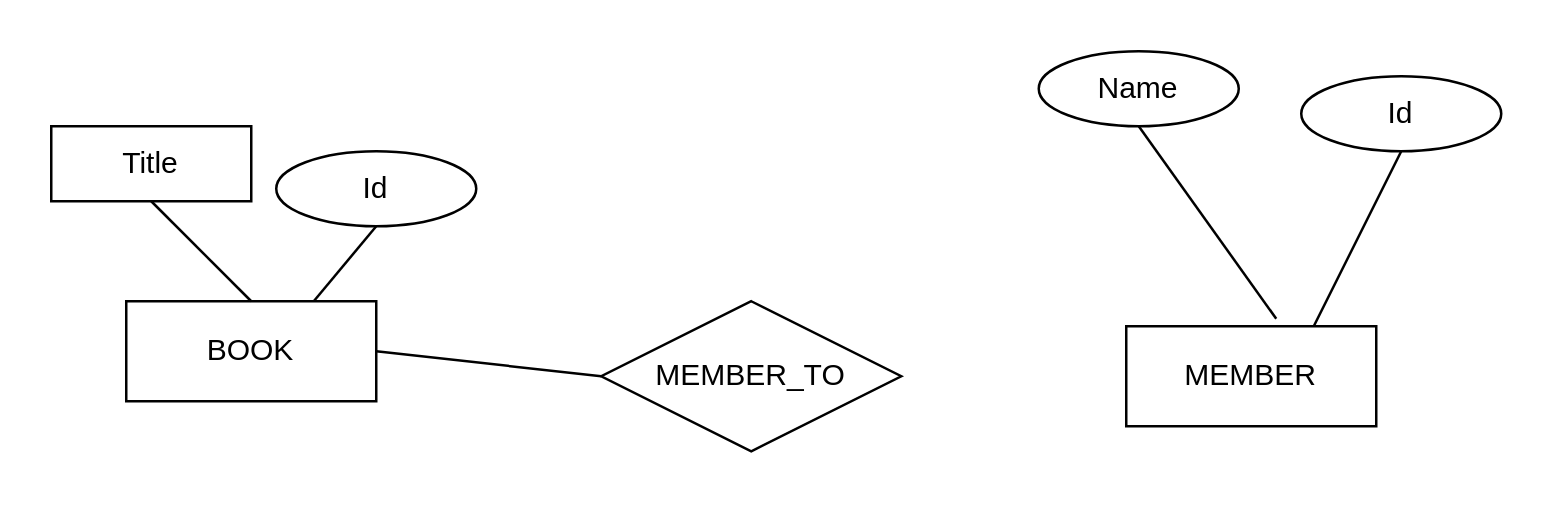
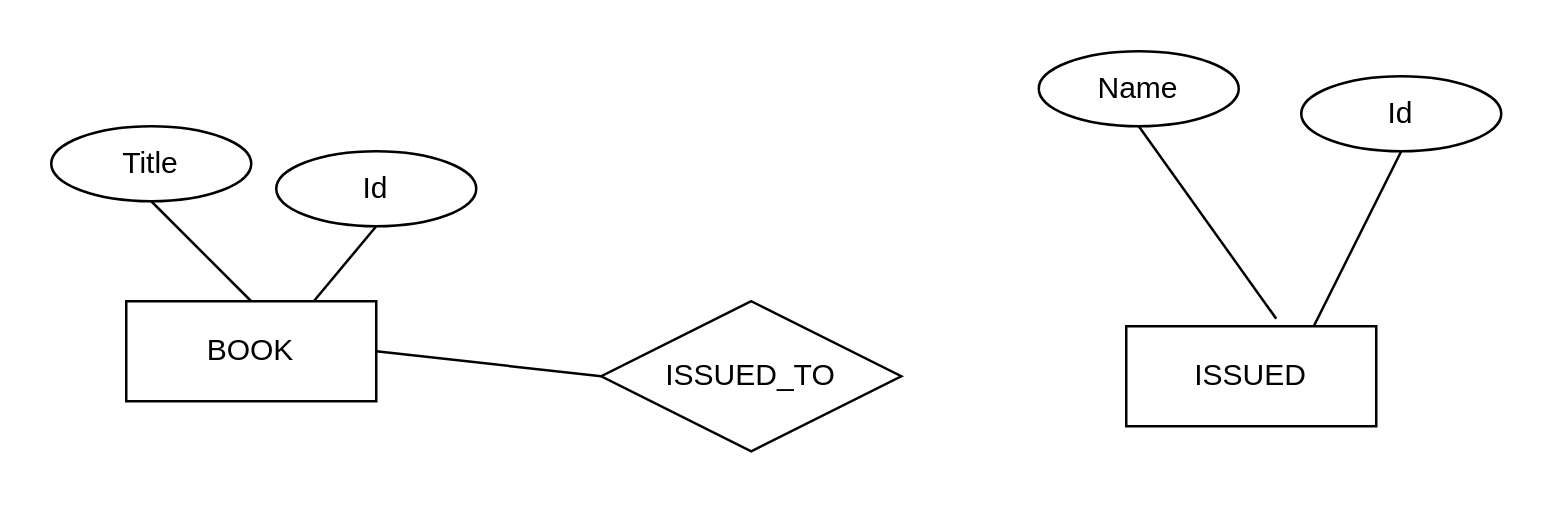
(151, 164) -> (151, 164)
(751, 376) -> (751, 376)
(1251, 376) -> (1251, 376)
